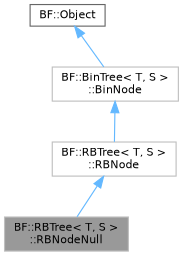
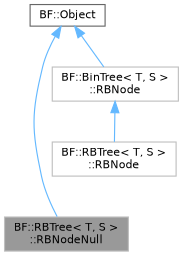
(115, 84) -> (115, 84)
(87, 201) -> (34, 127)
